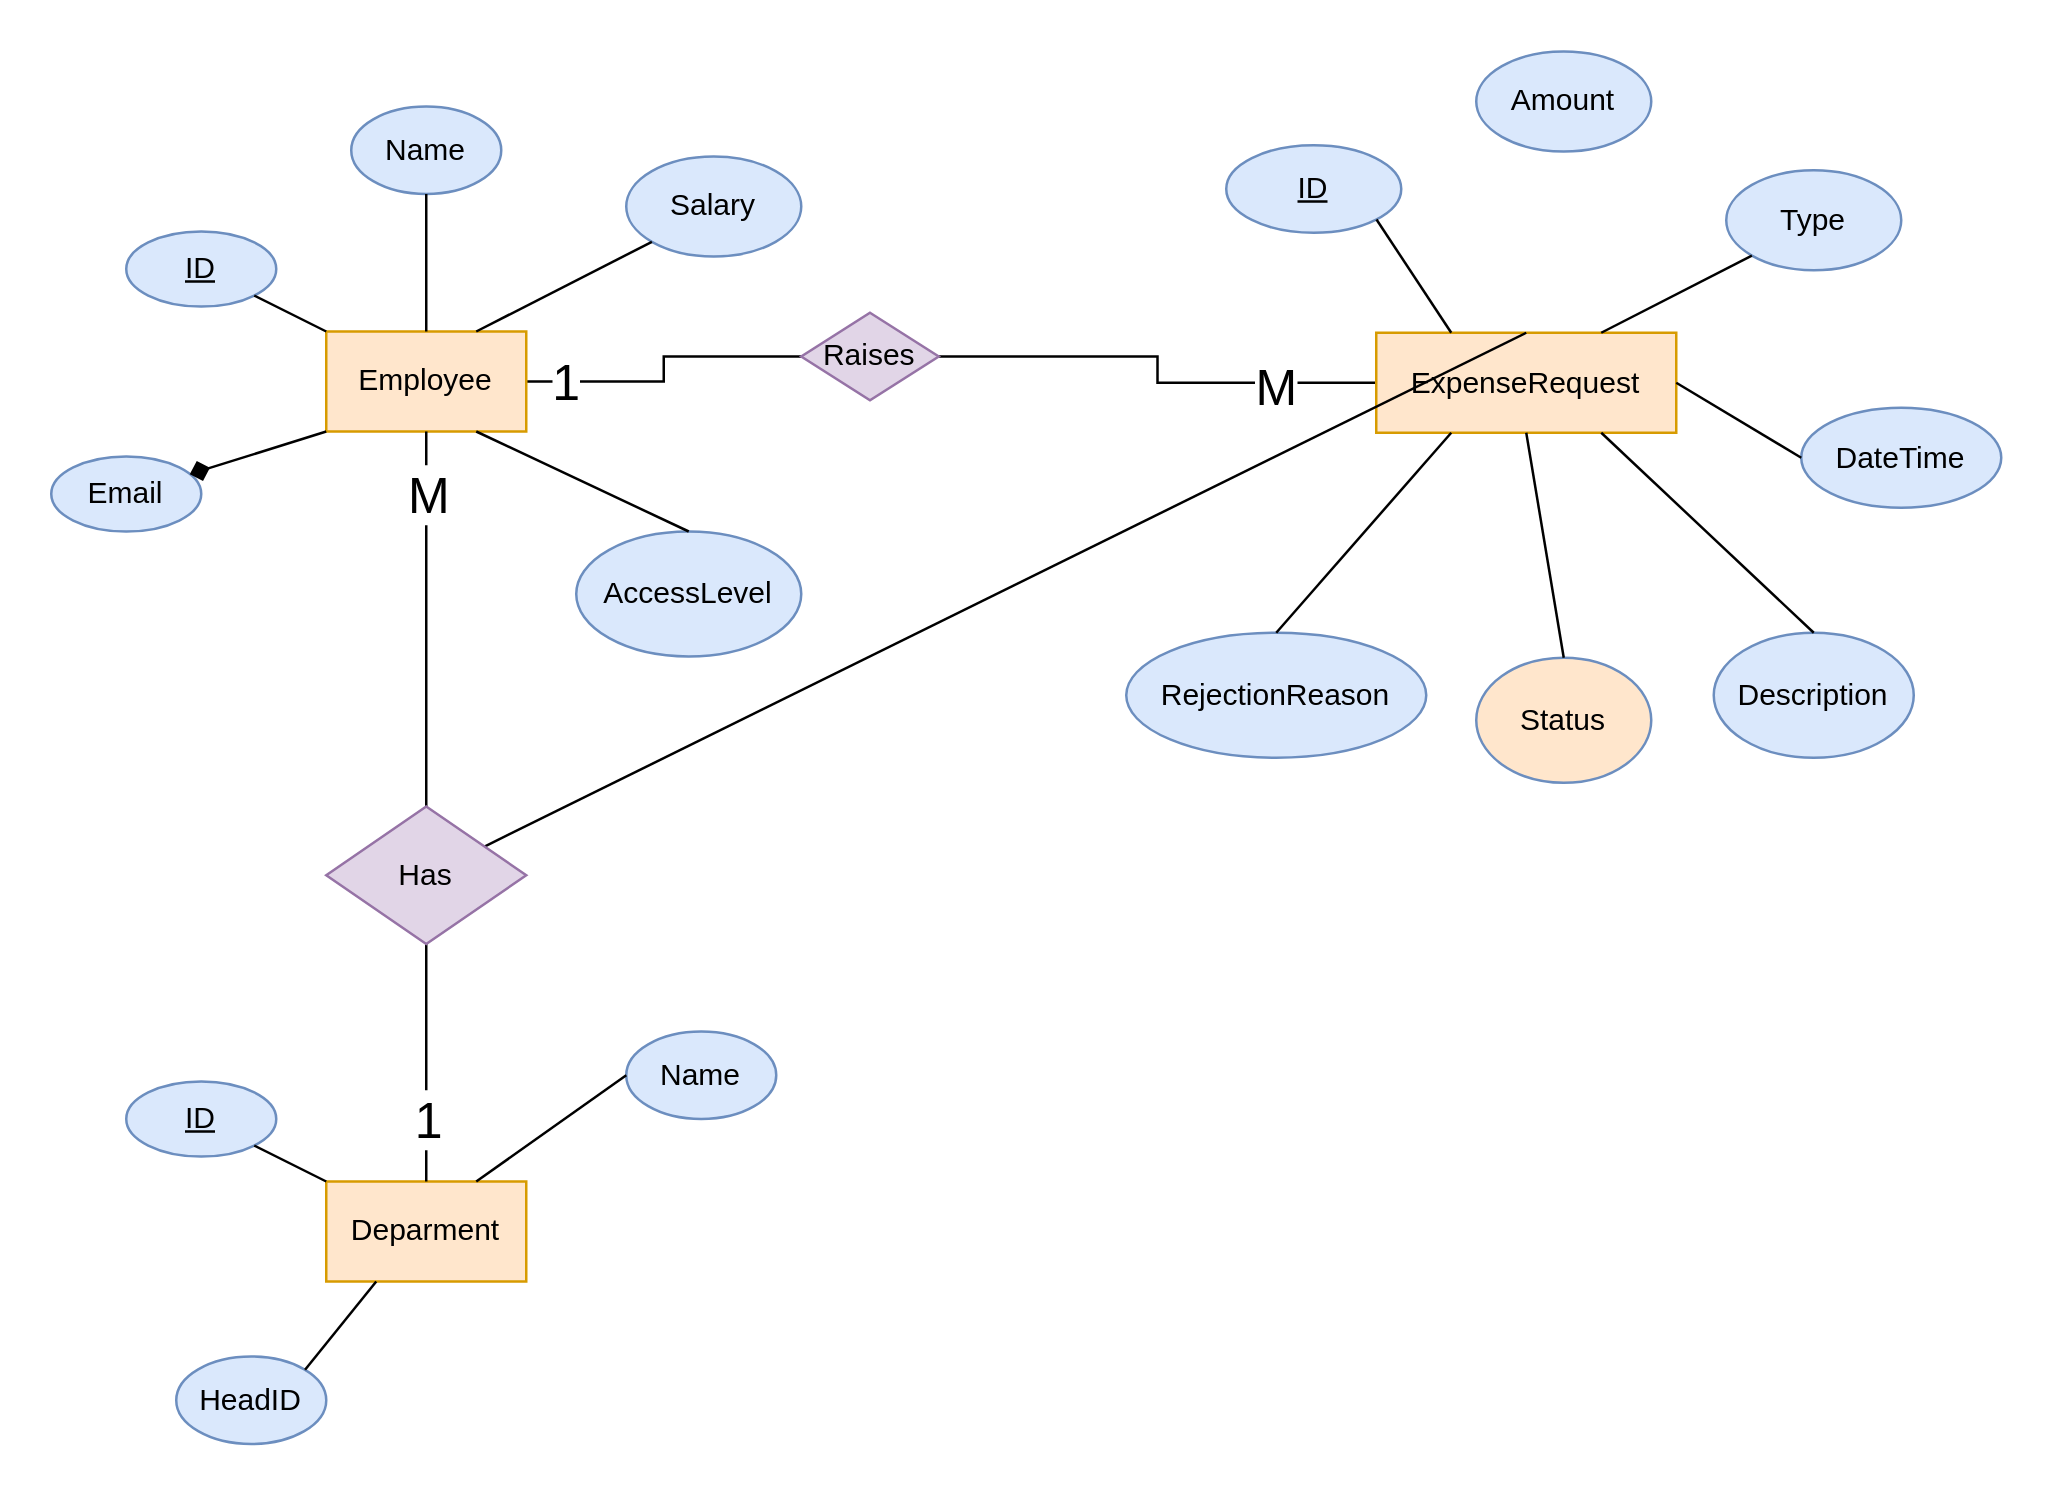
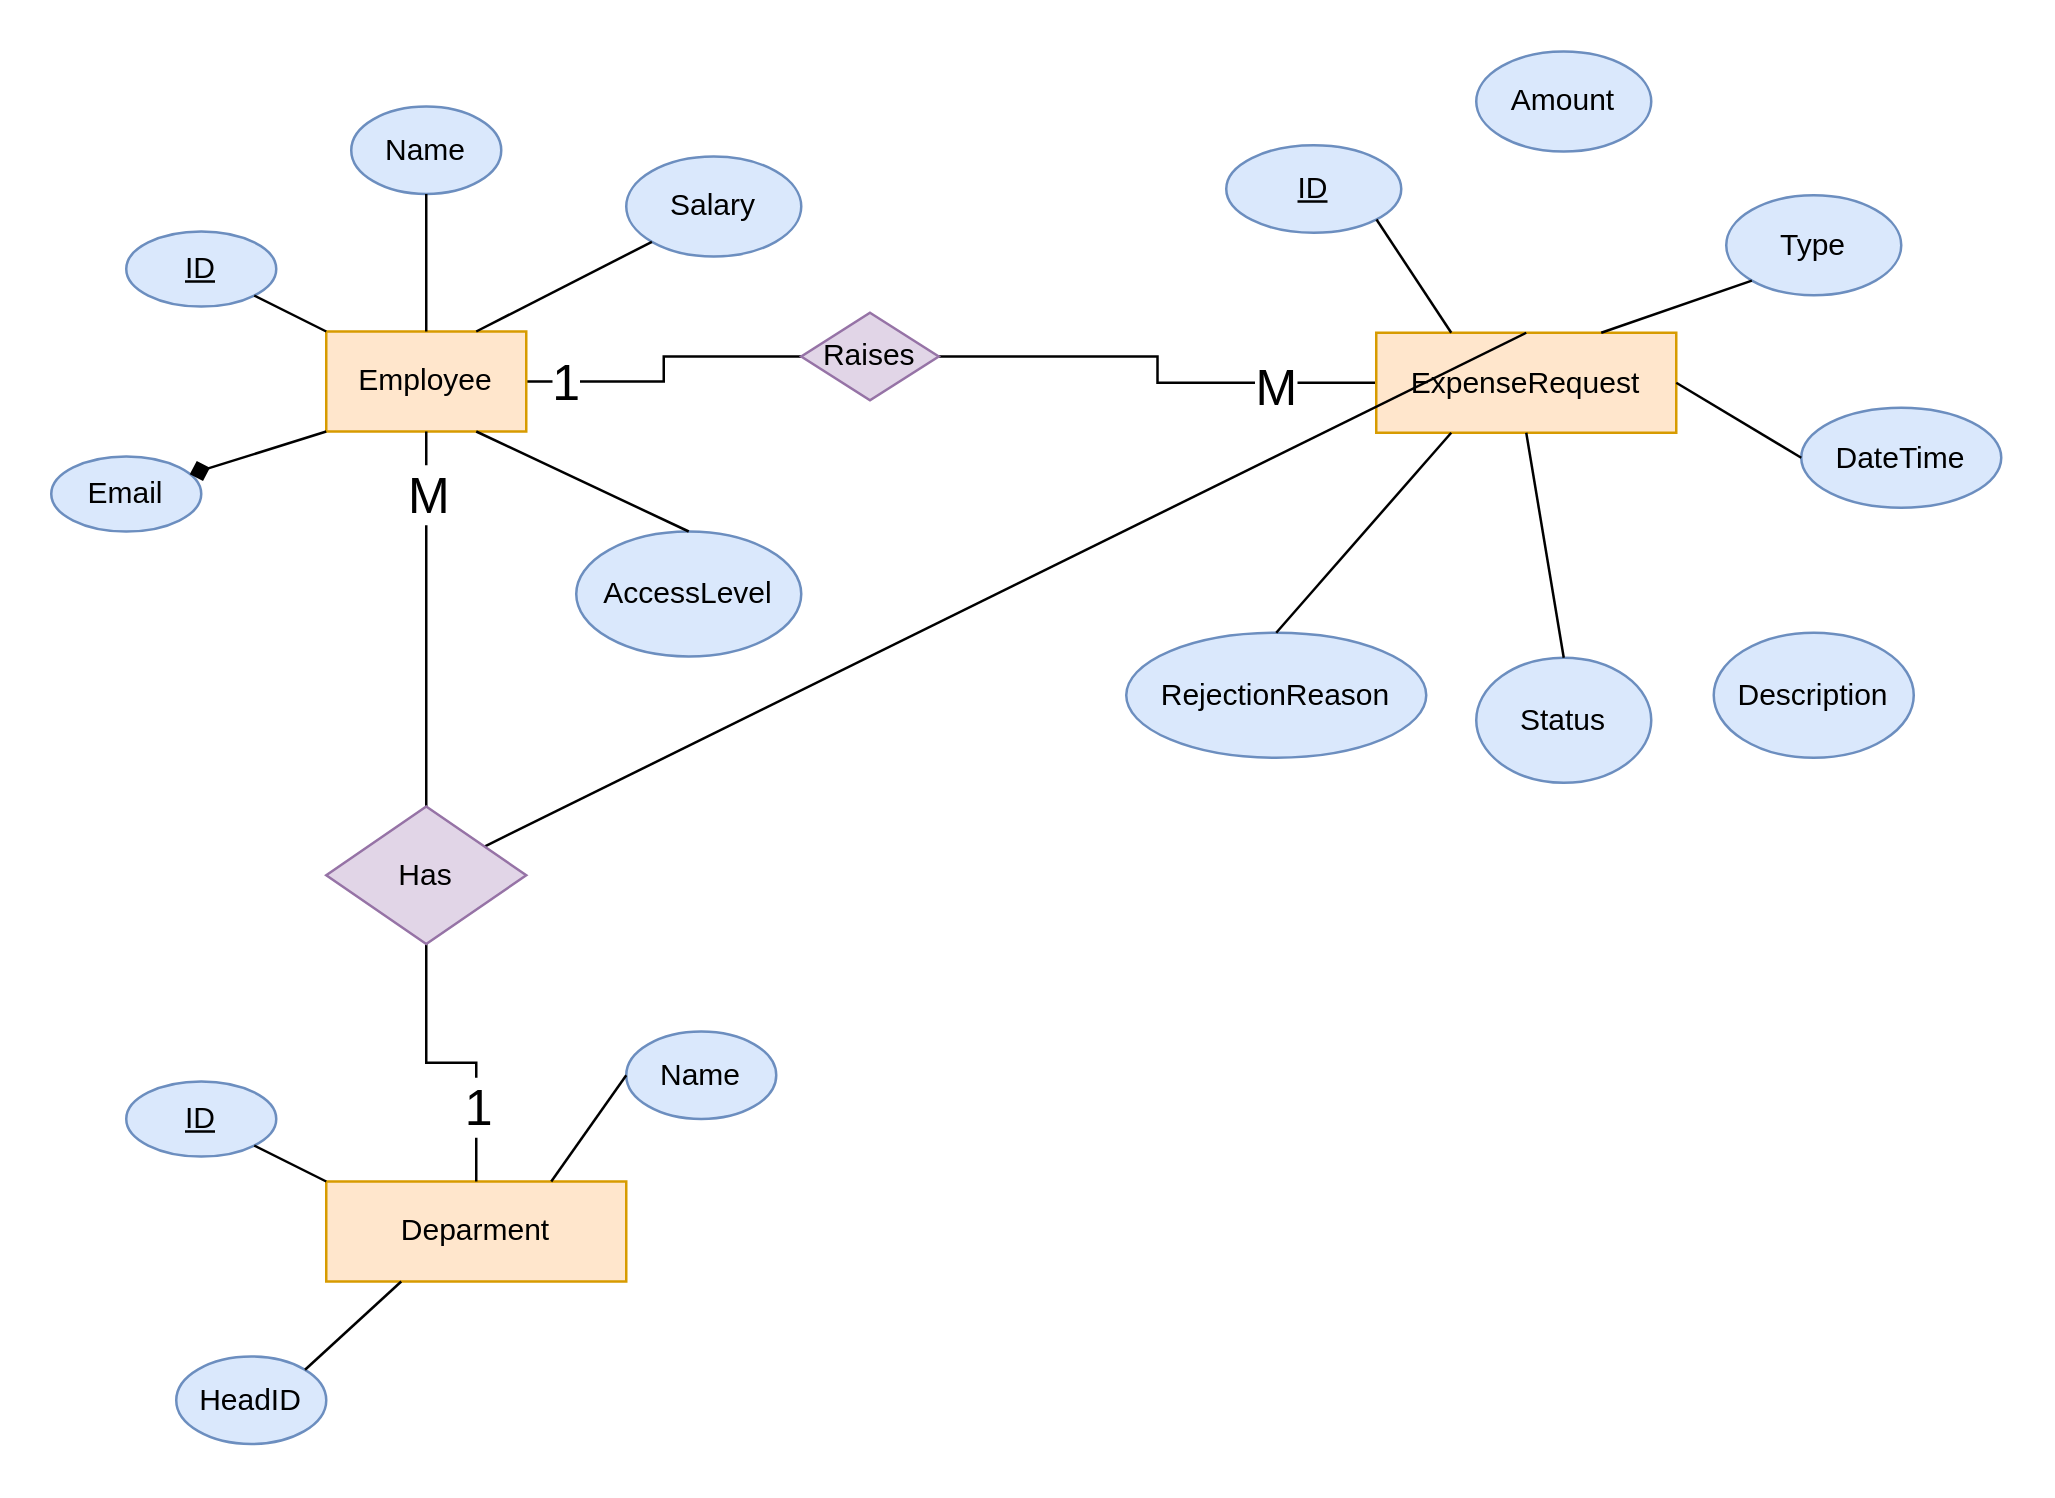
(1814, 220) -> (1814, 245)
(1707, 532) -> none
(1564, 720) -> (1564, 720)
(426, 1231) -> (476, 1231)
